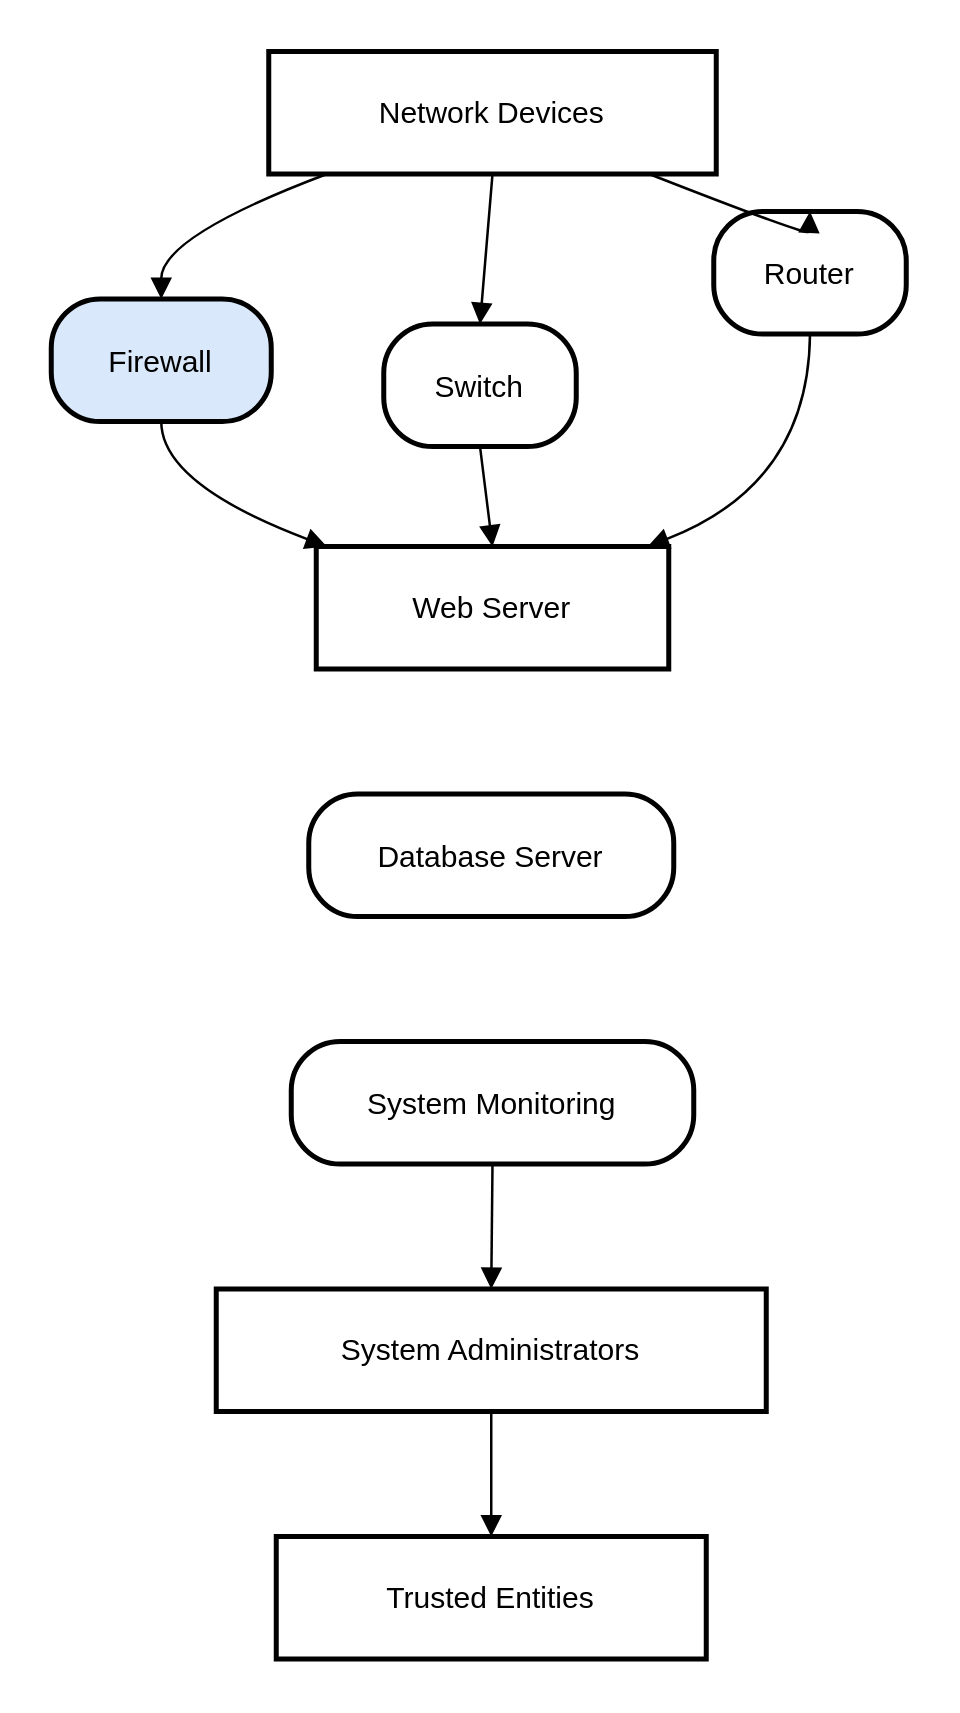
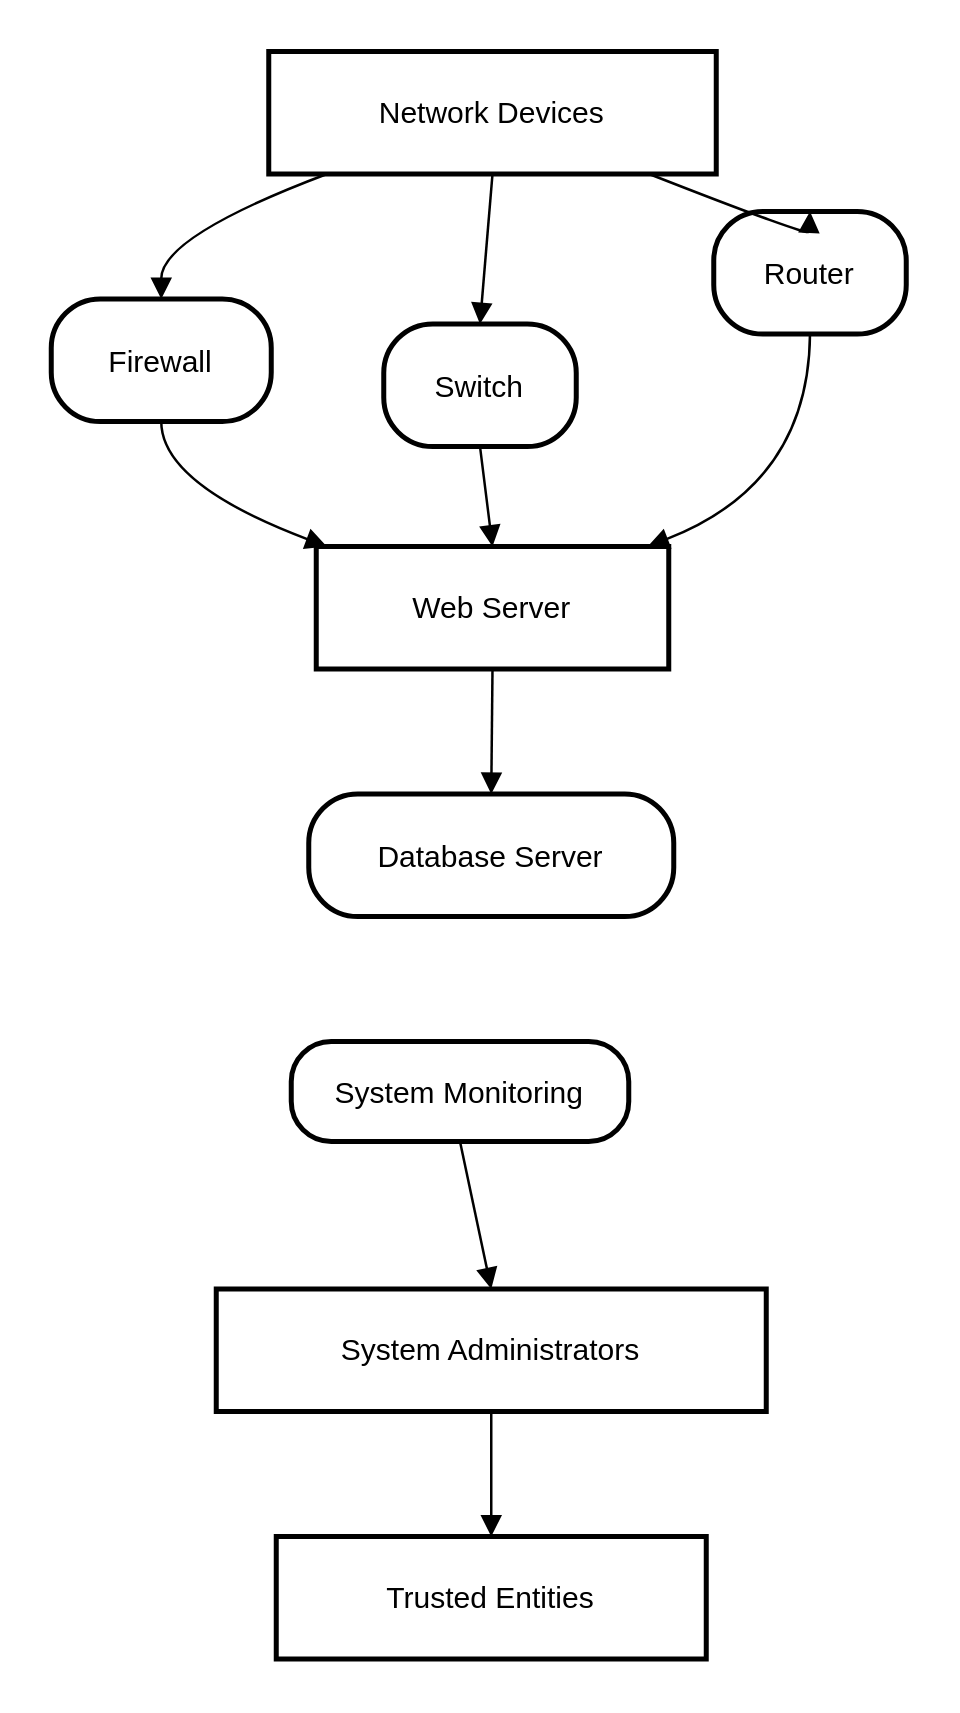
(161, 360) -> (161, 360)
none -> (492, 721)
(493, 1103) -> (460, 1091)
